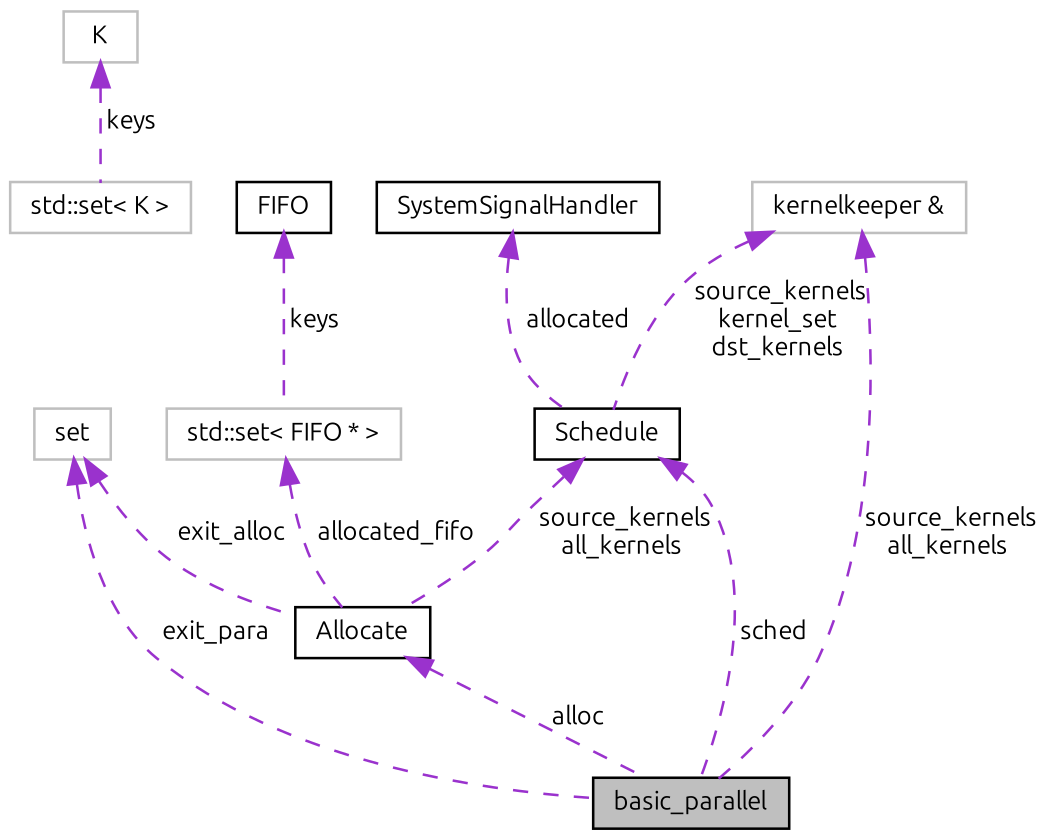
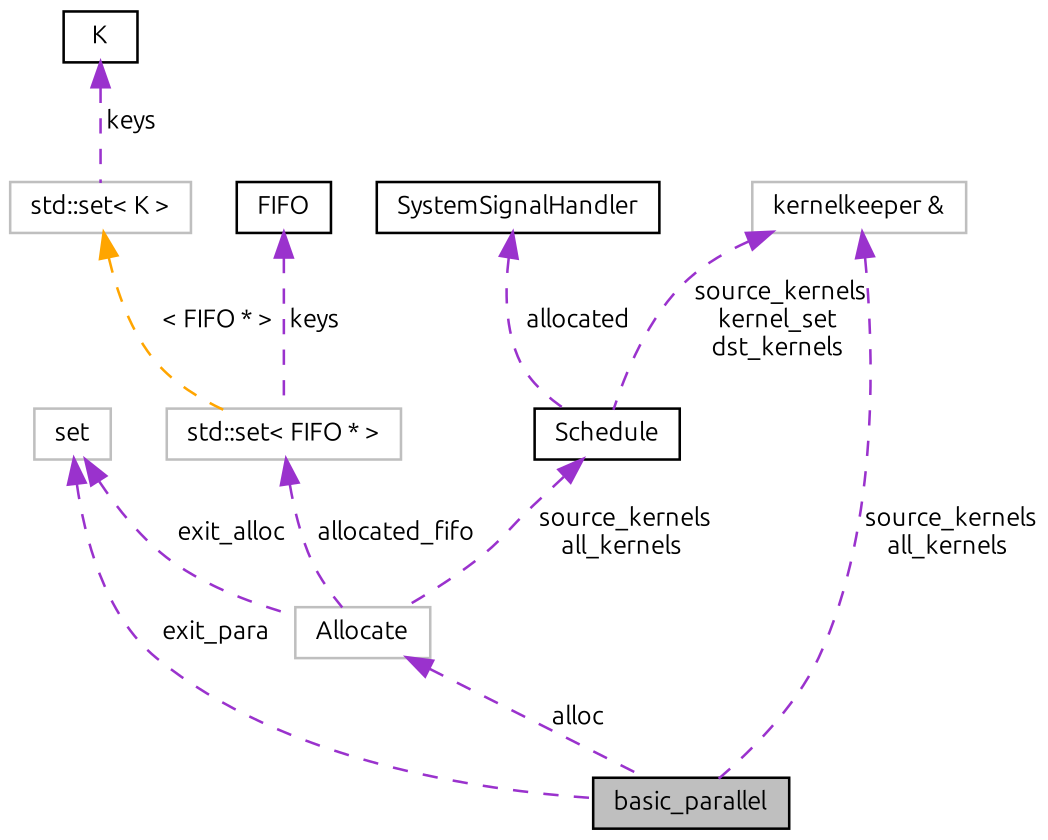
(101, 37) -> (101, 37)
none -> (146, 349)
(735, 620) -> none
(363, 633) -> (363, 633)
